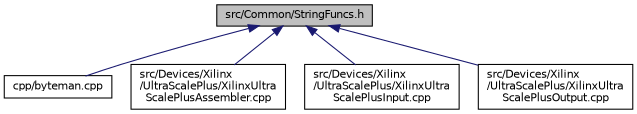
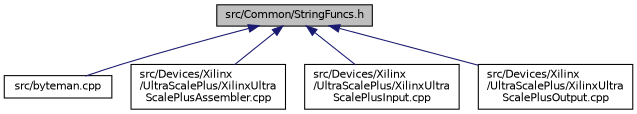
(58, 87) -> (58, 87)
